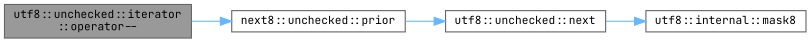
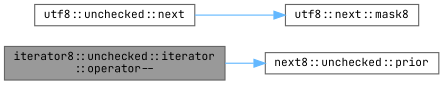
(98, 21) -> (115, 63)
(420, 21) -> none
(726, 21) -> (352, 15)
